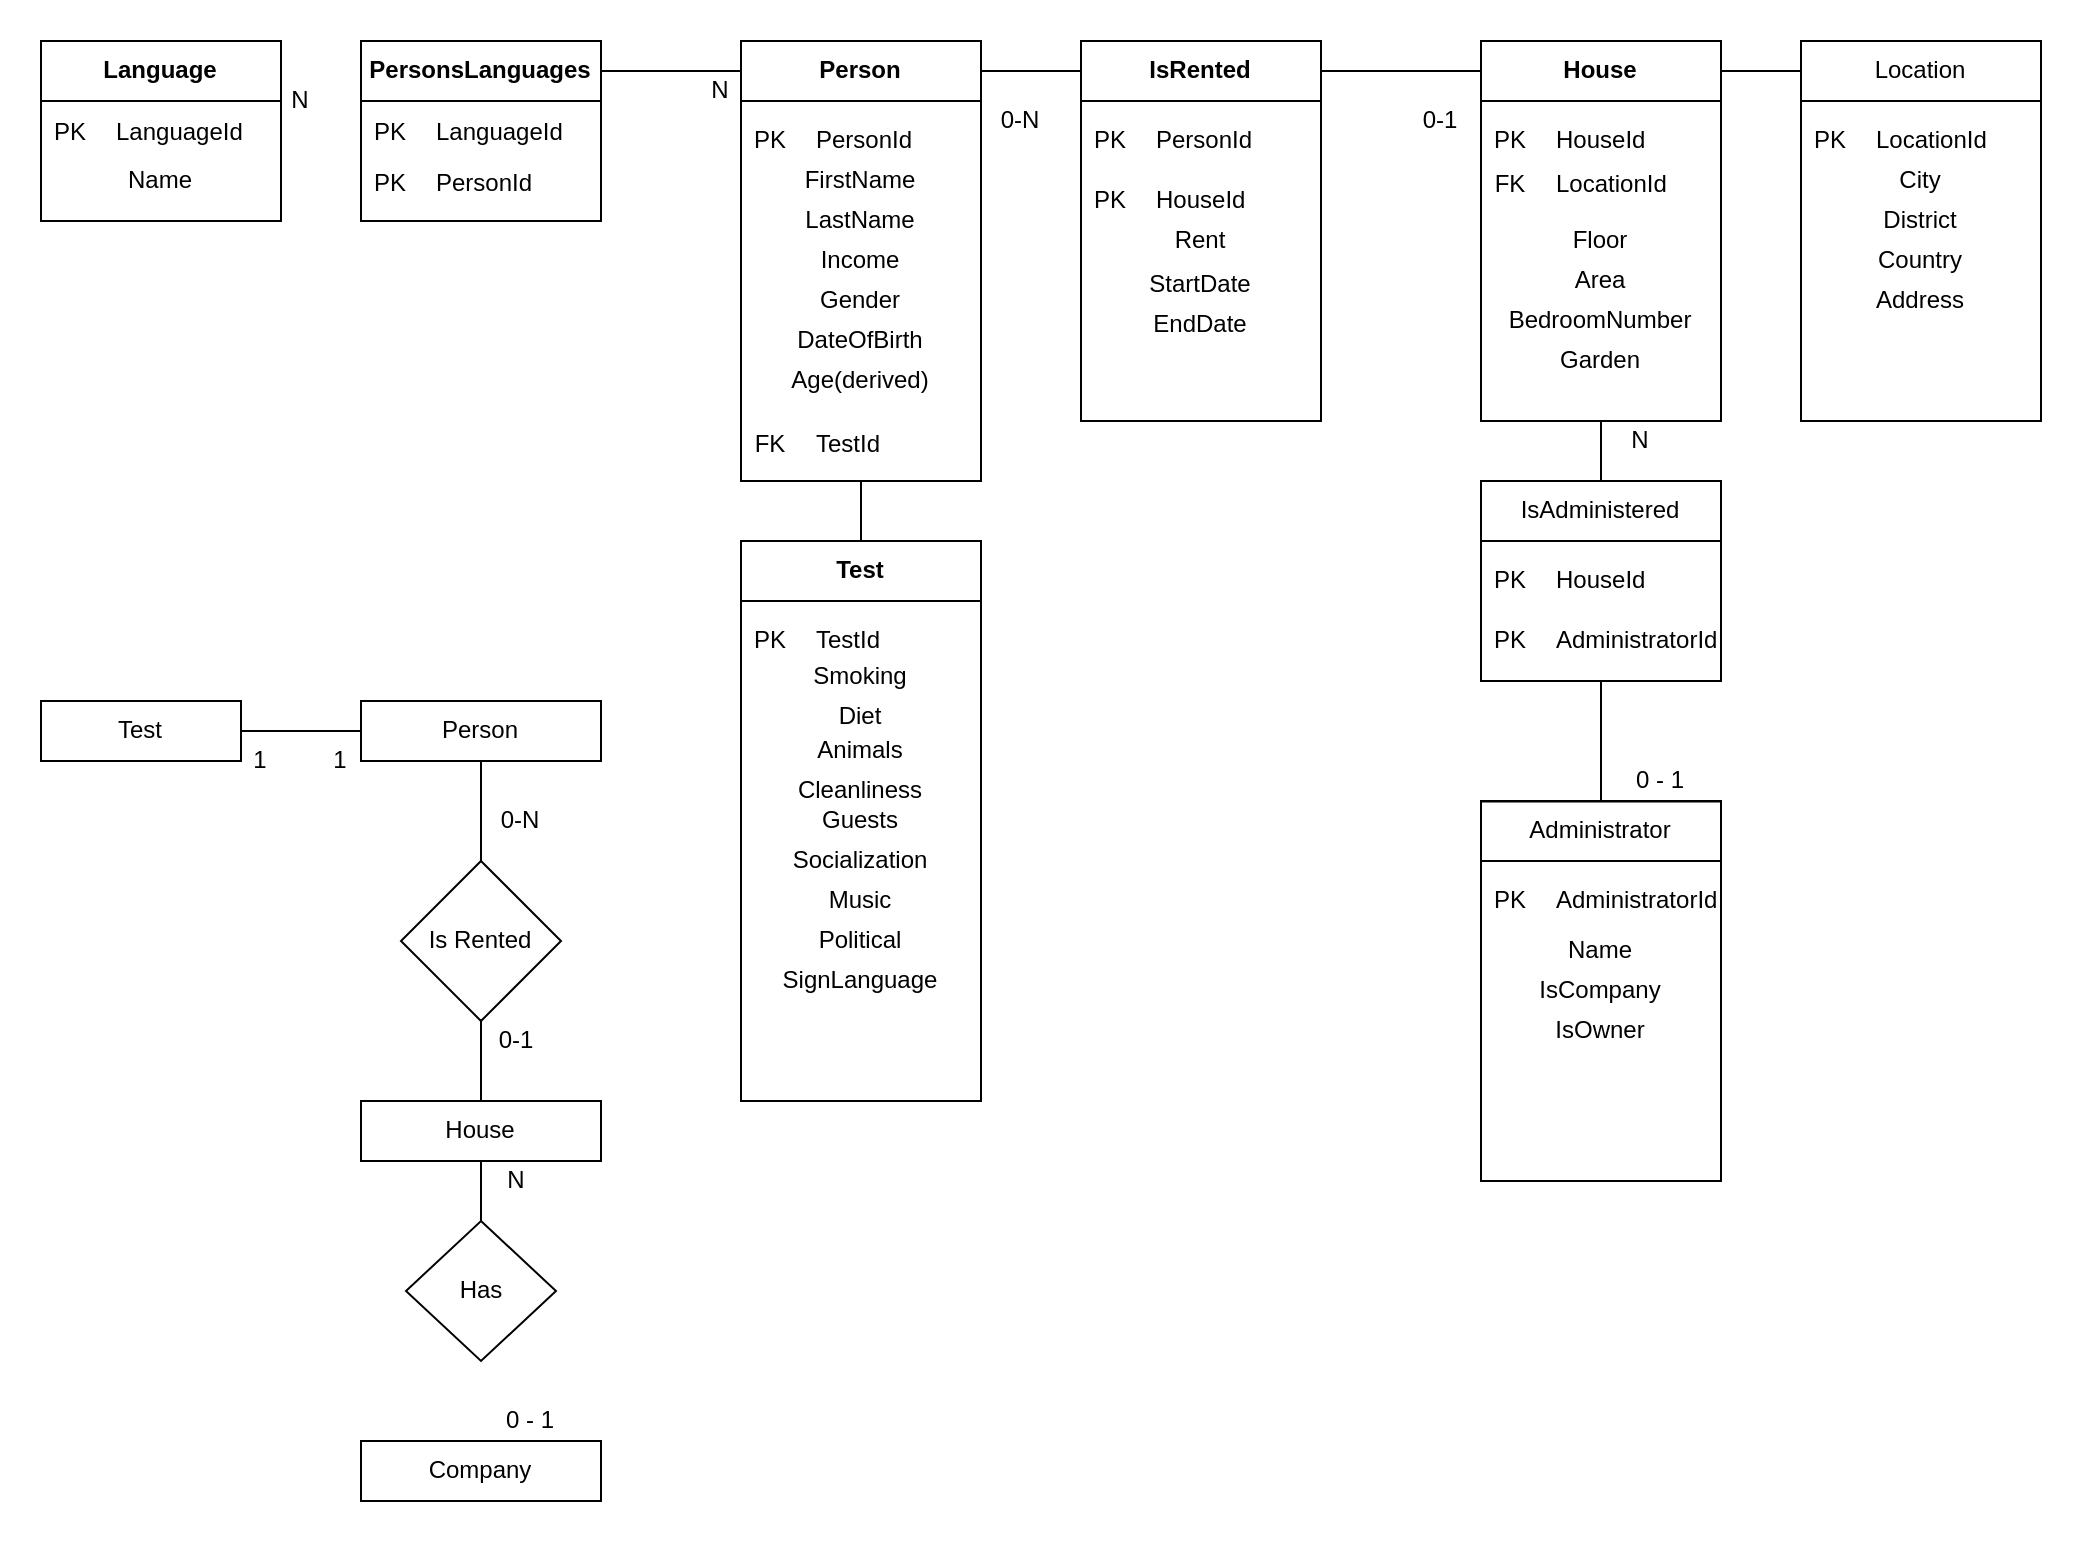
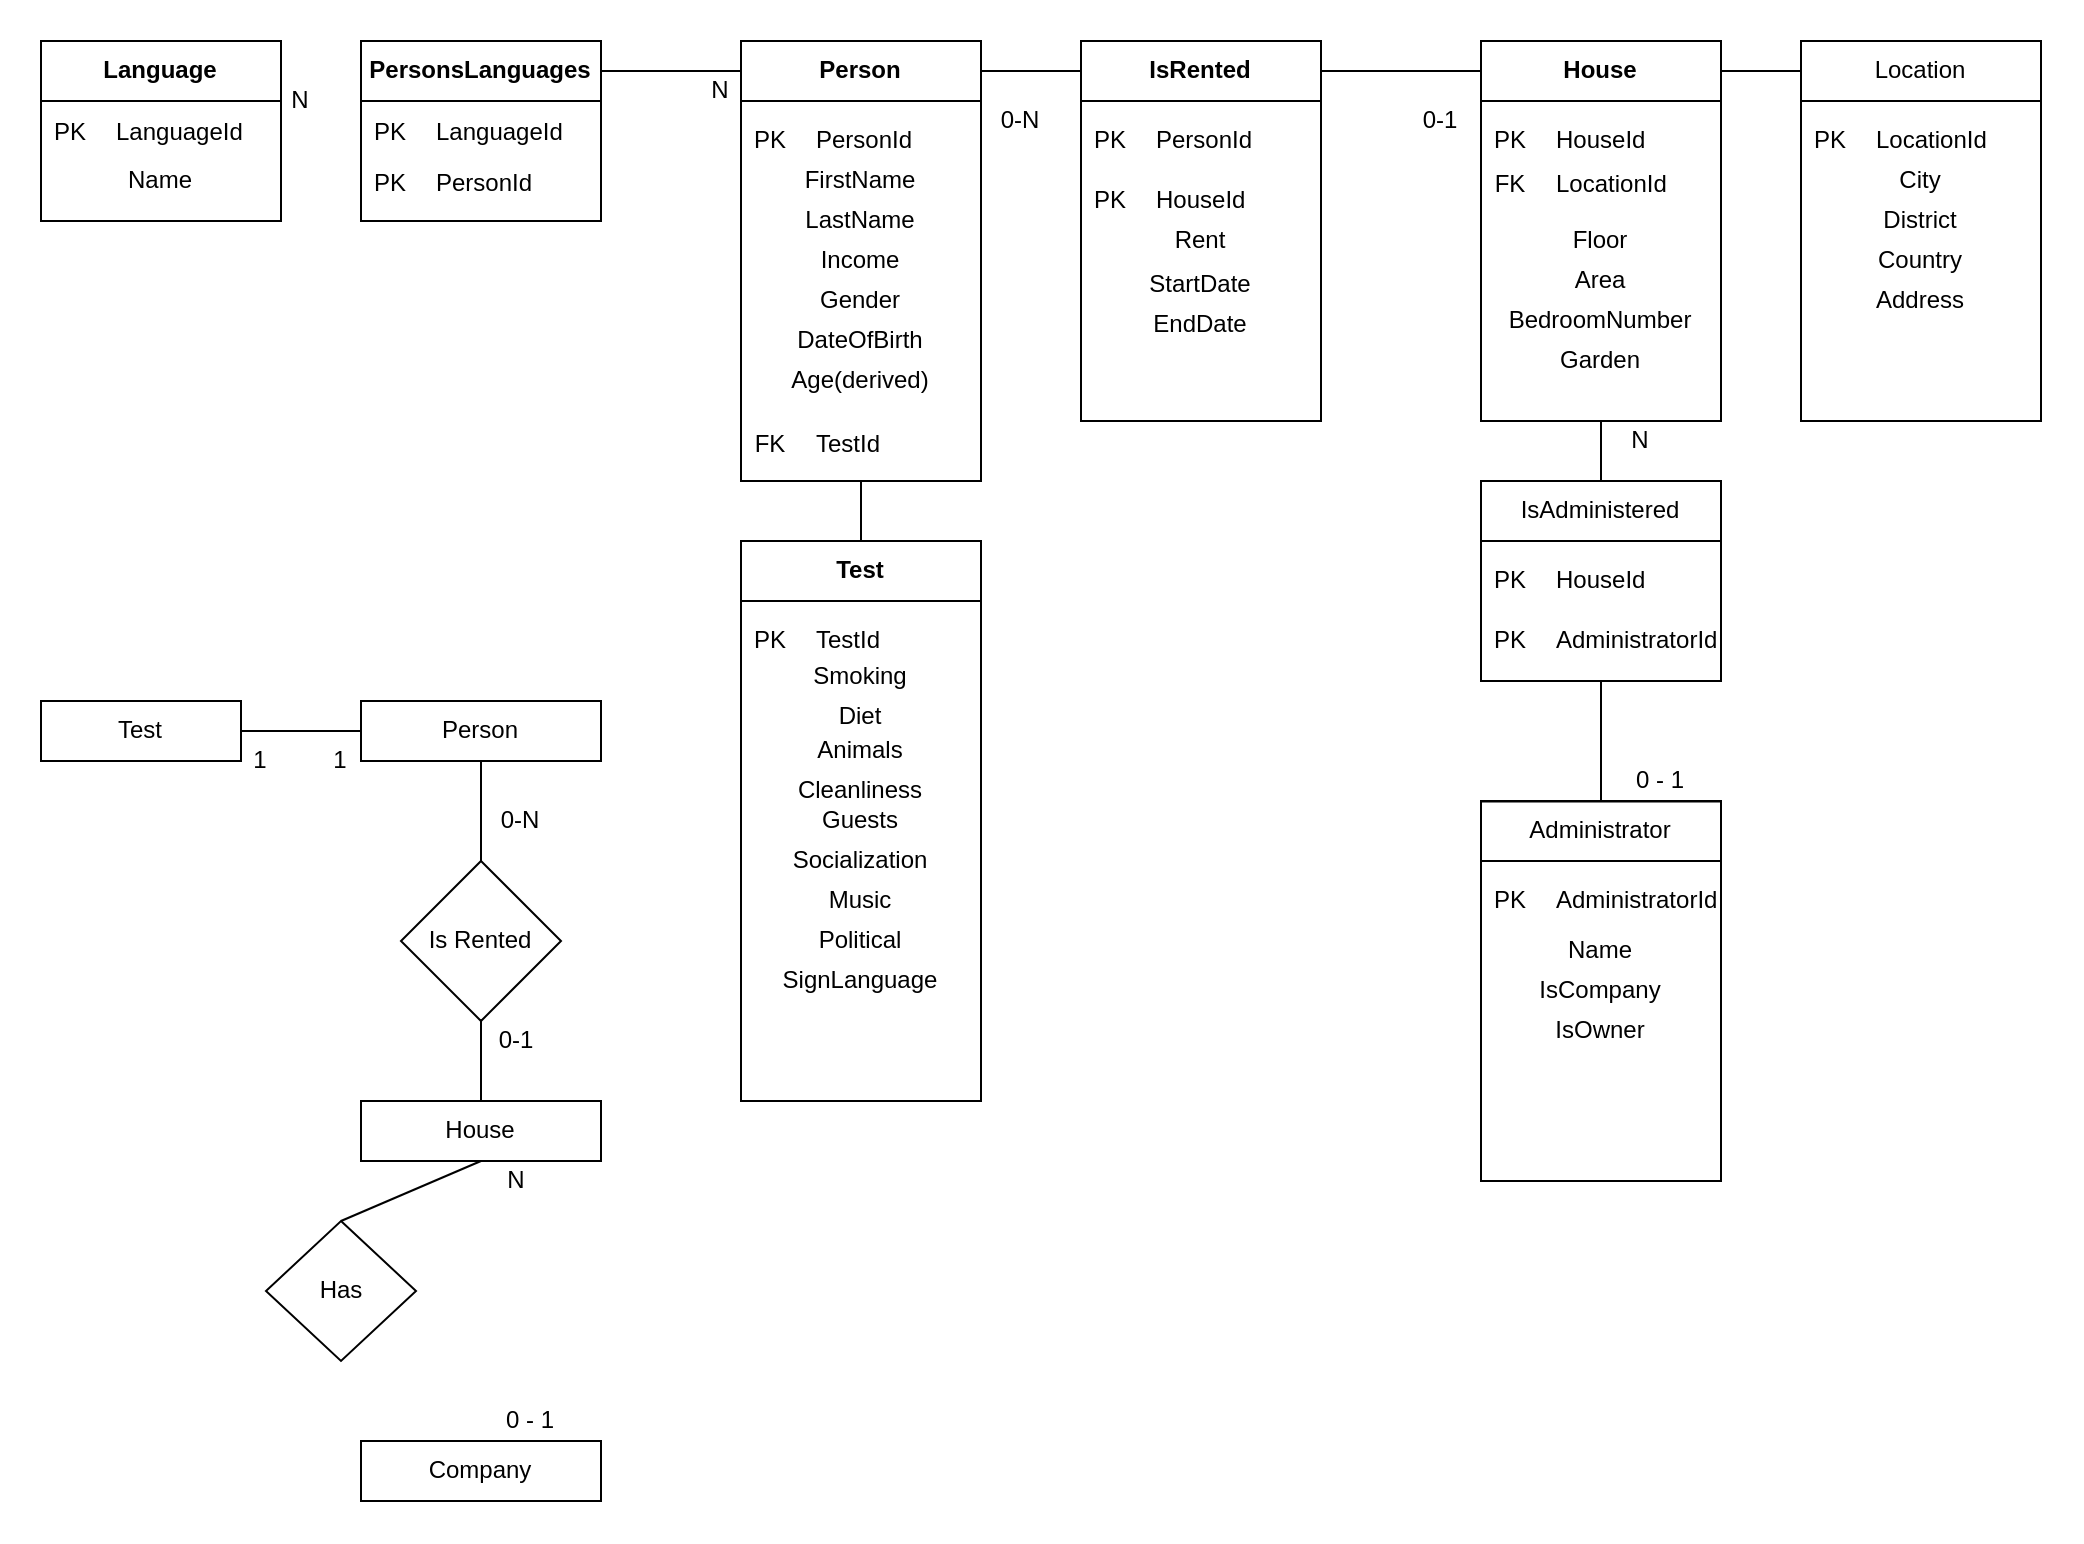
(481, 1291) -> (341, 1291)
